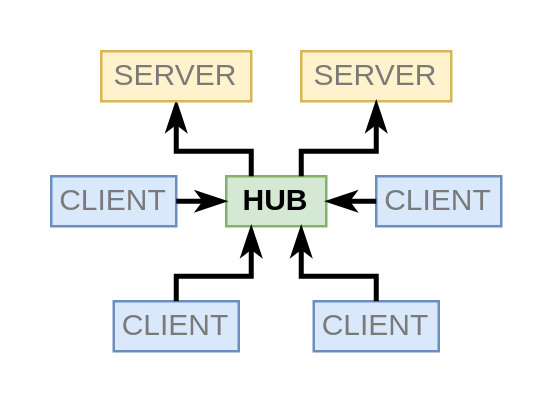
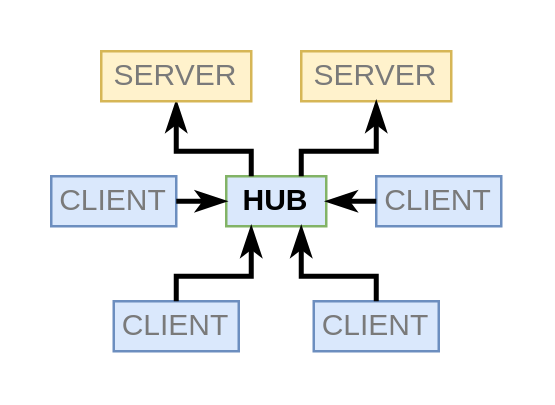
(276, 201) -> (276, 201)
